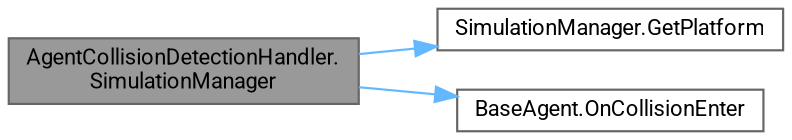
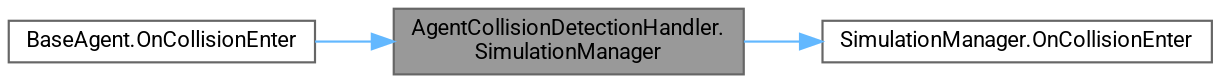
(610, 30) -> (1017, 42)
(397, 91) -> (343, 42)
